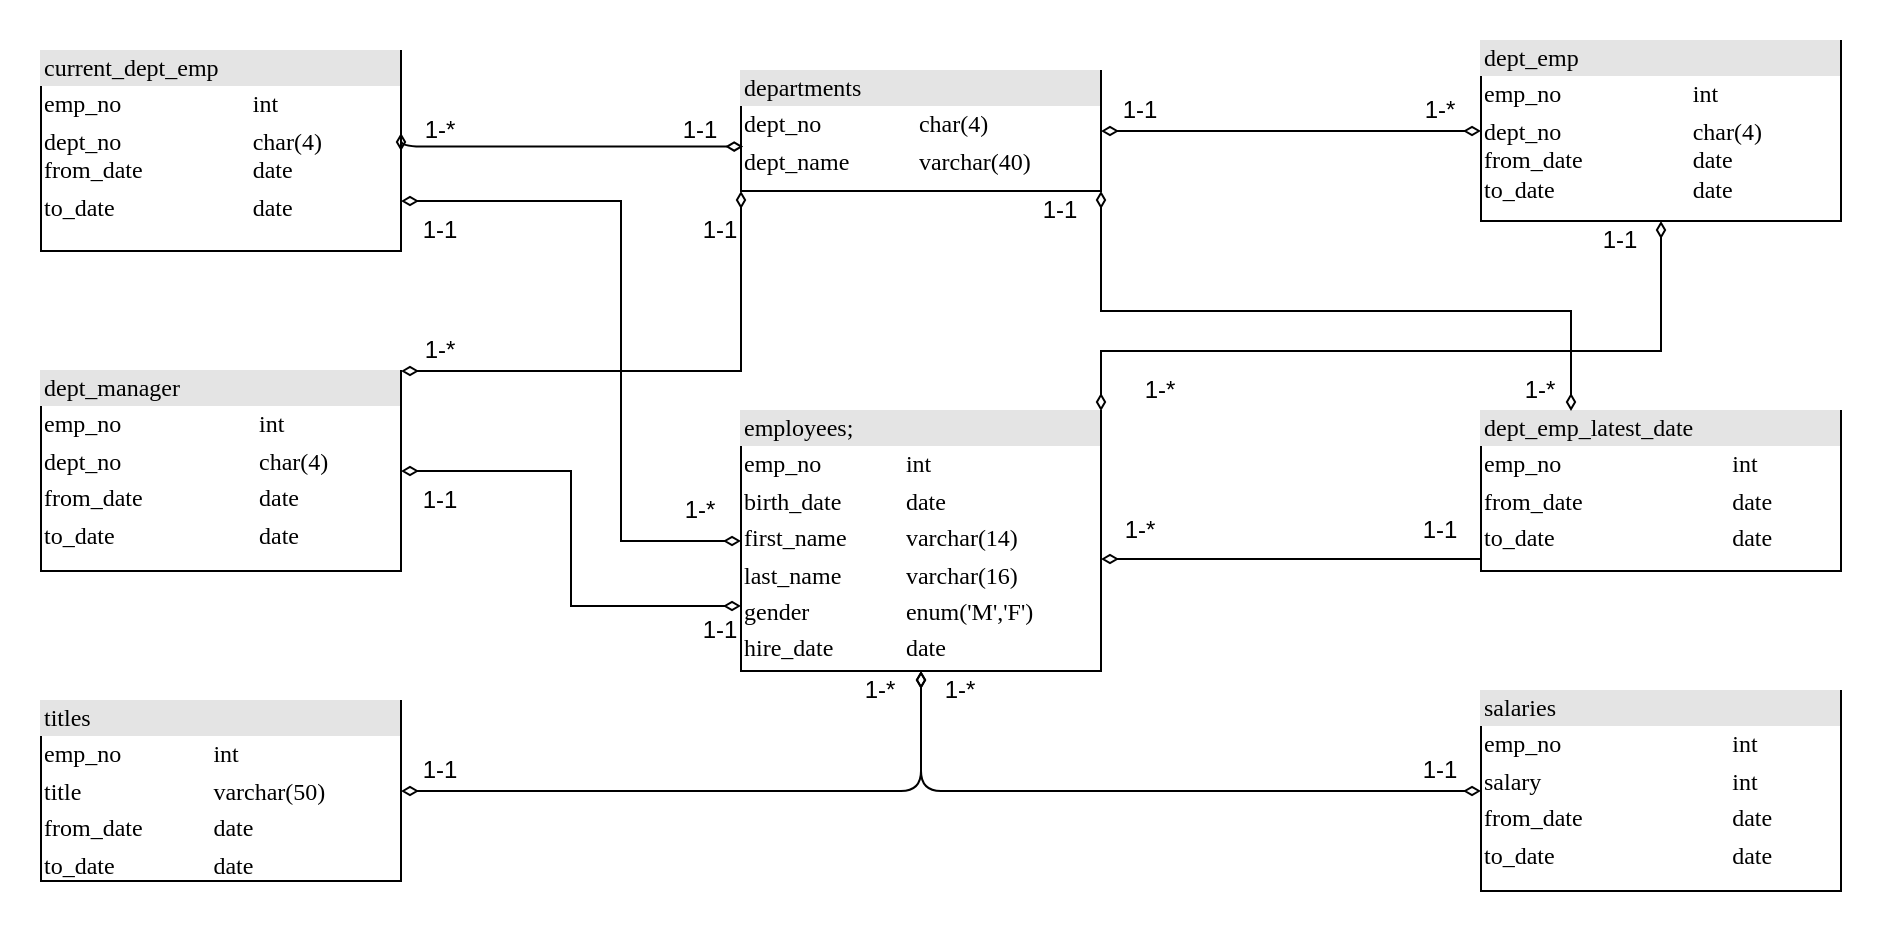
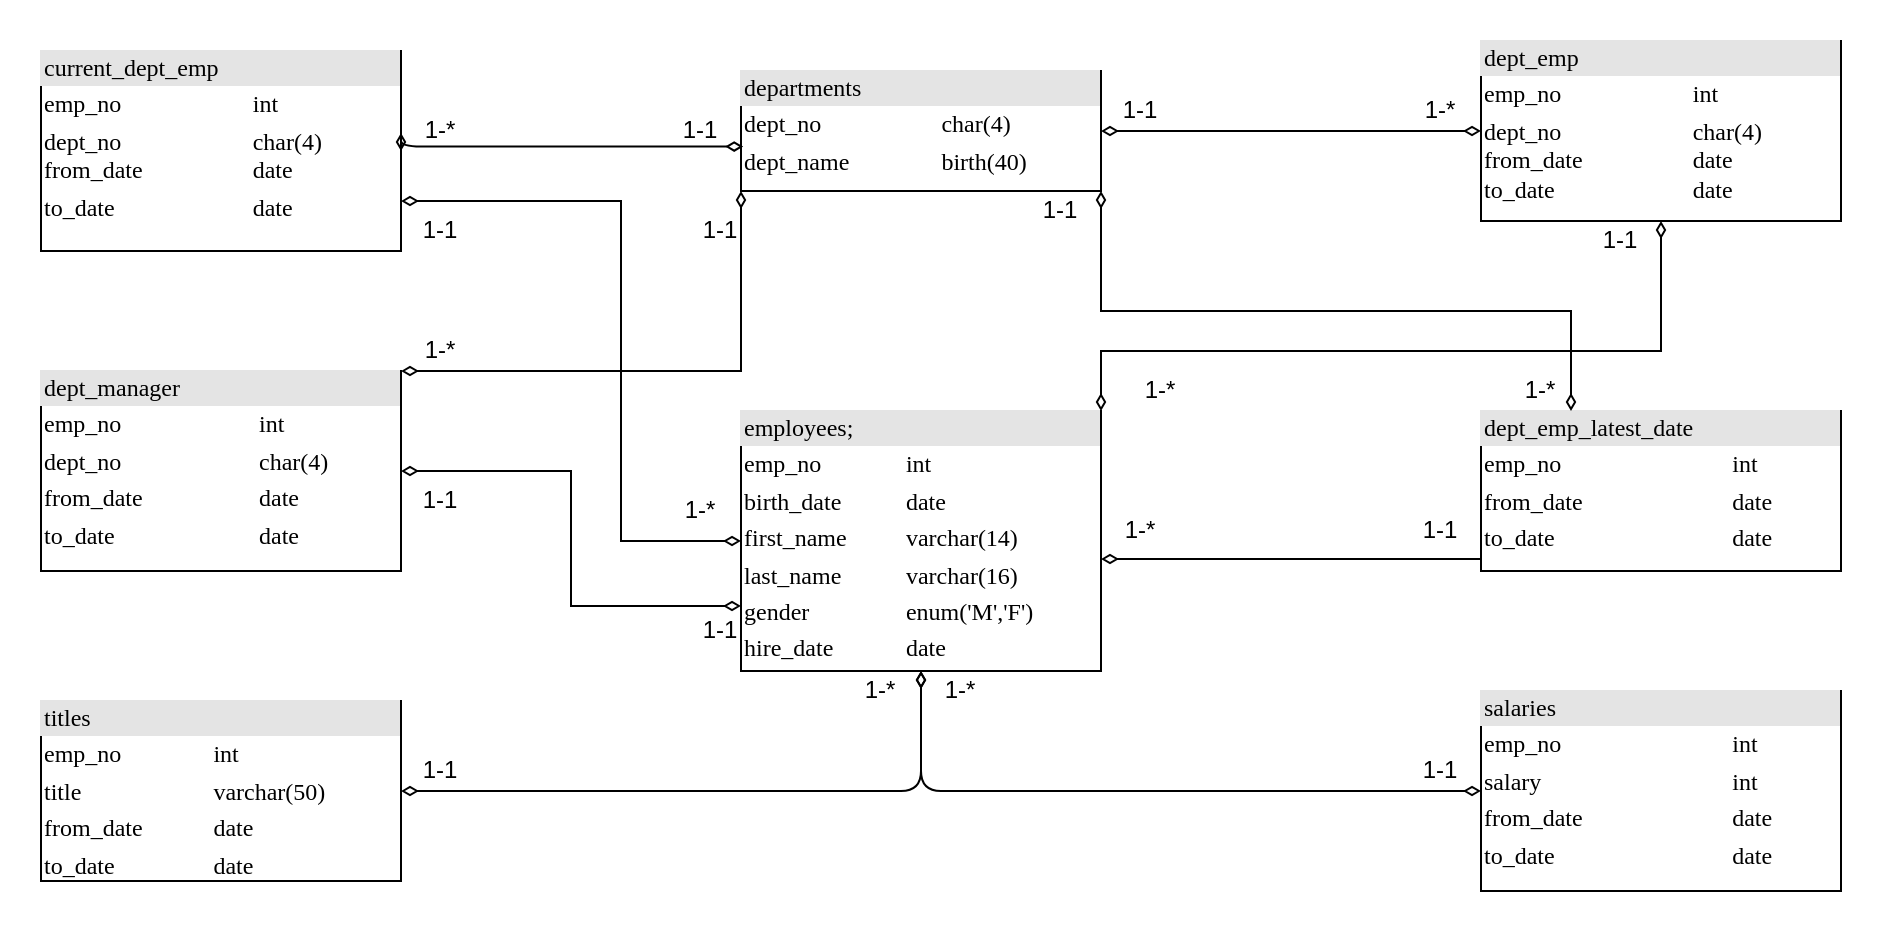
(875, 114) -> (859, 114)
